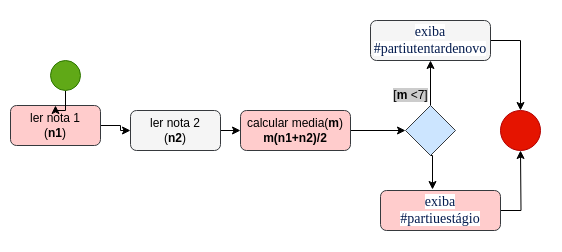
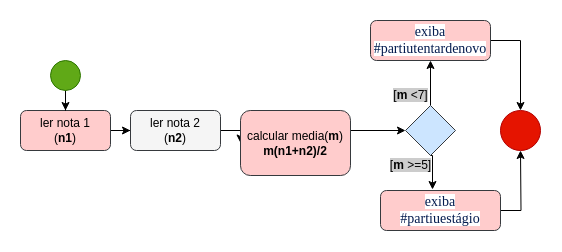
(431, 41) -> (431, 41)
(56, 126) -> (66, 131)
(296, 131) -> (296, 143)
none -> (411, 166)
